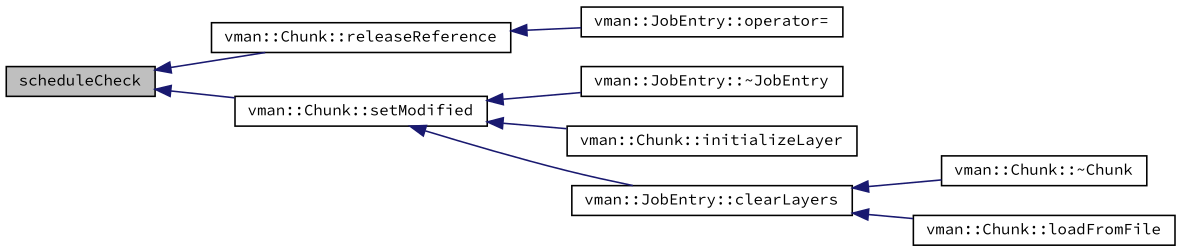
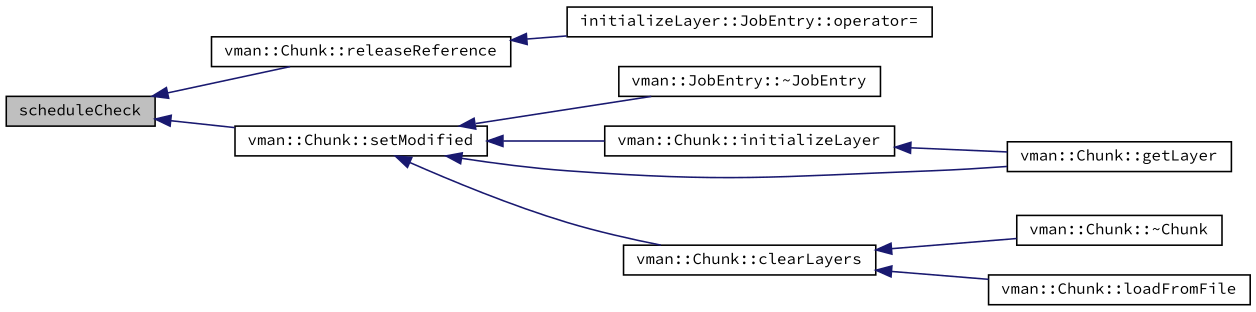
(712, 22) -> (750, 22)
none -> (1119, 157)
(712, 201) -> (750, 260)
